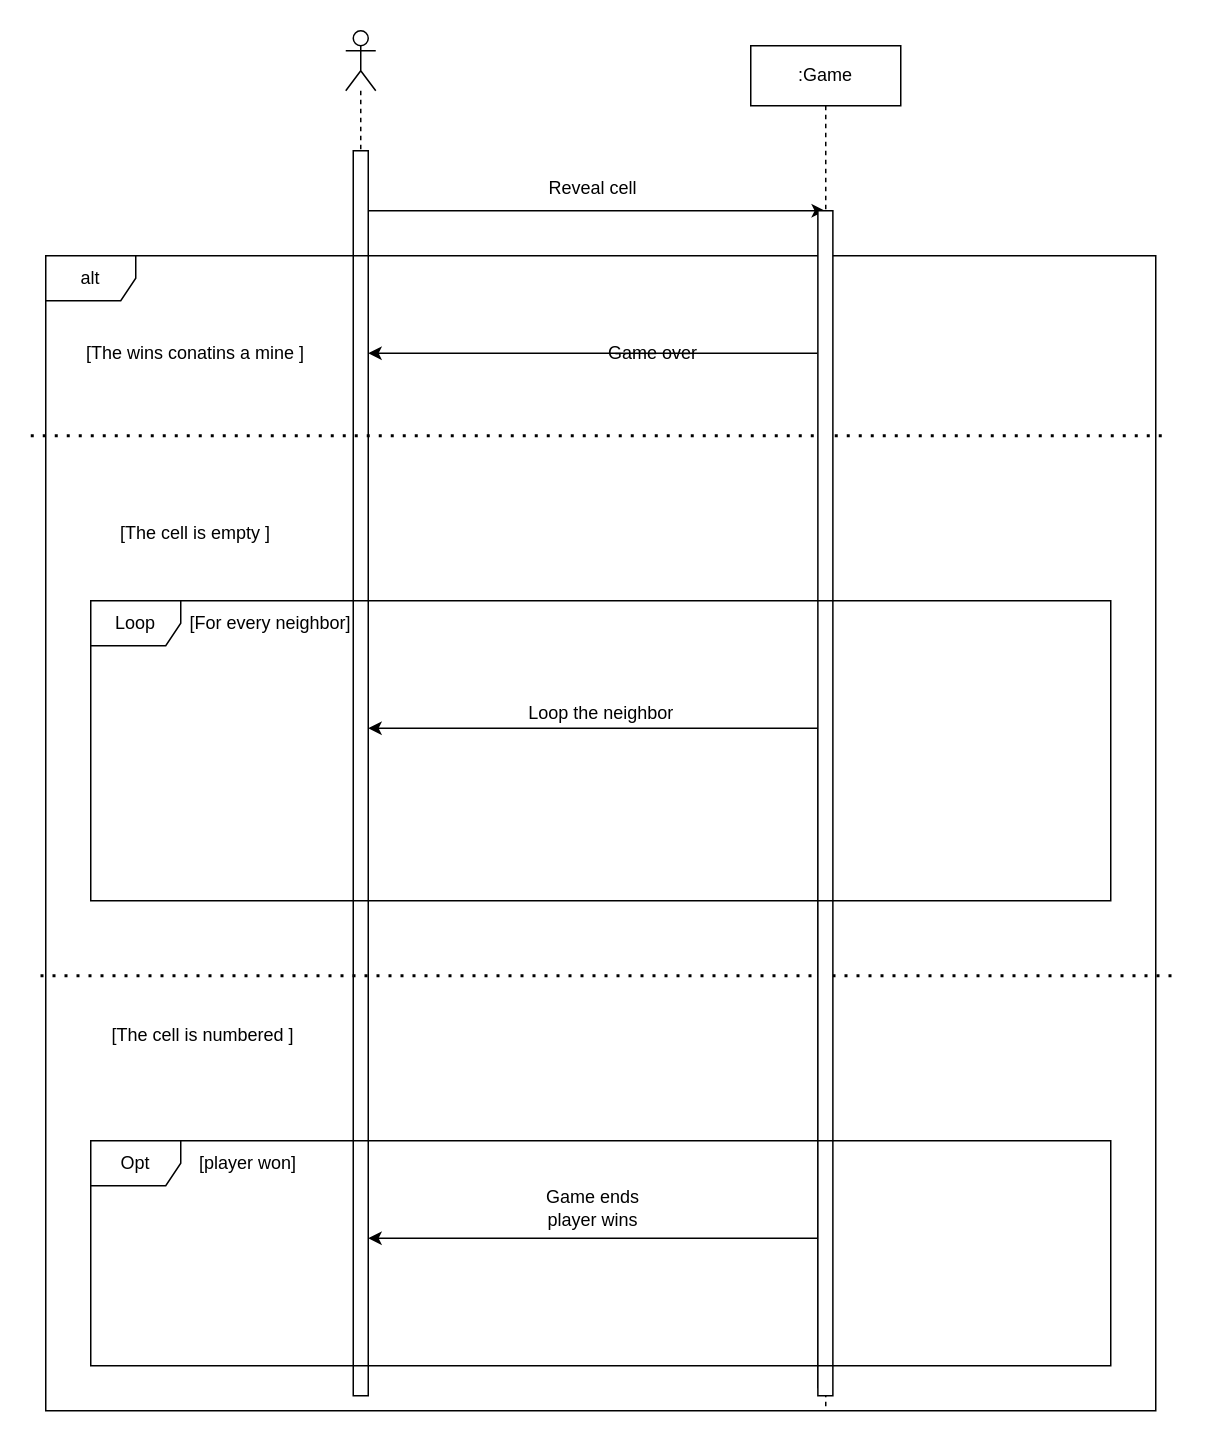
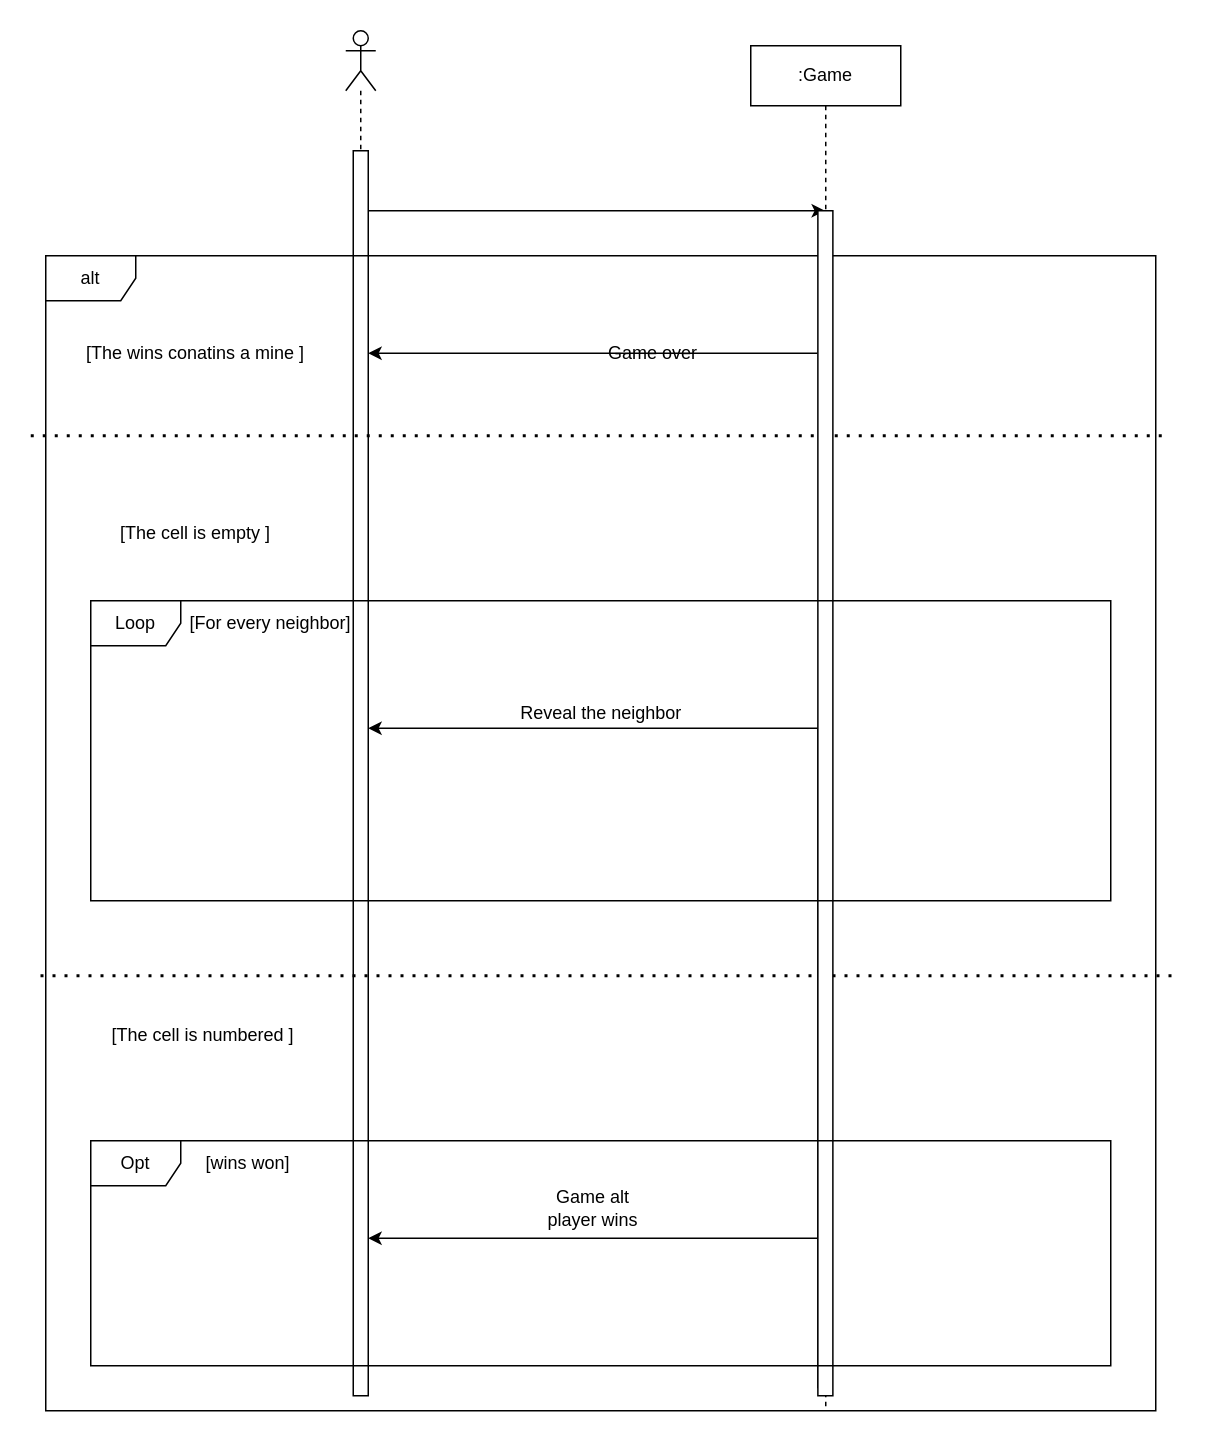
(593, 188) -> none
(602, 713) -> (602, 713)
(248, 1163) -> (248, 1163)
(593, 1208) -> (593, 1208)
